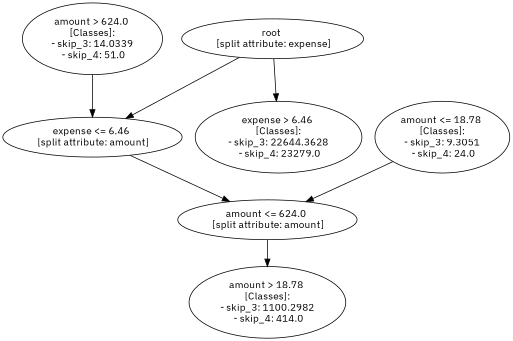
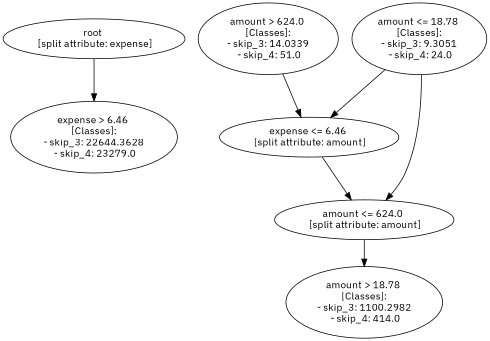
(186, 86) -> (361, 91)
